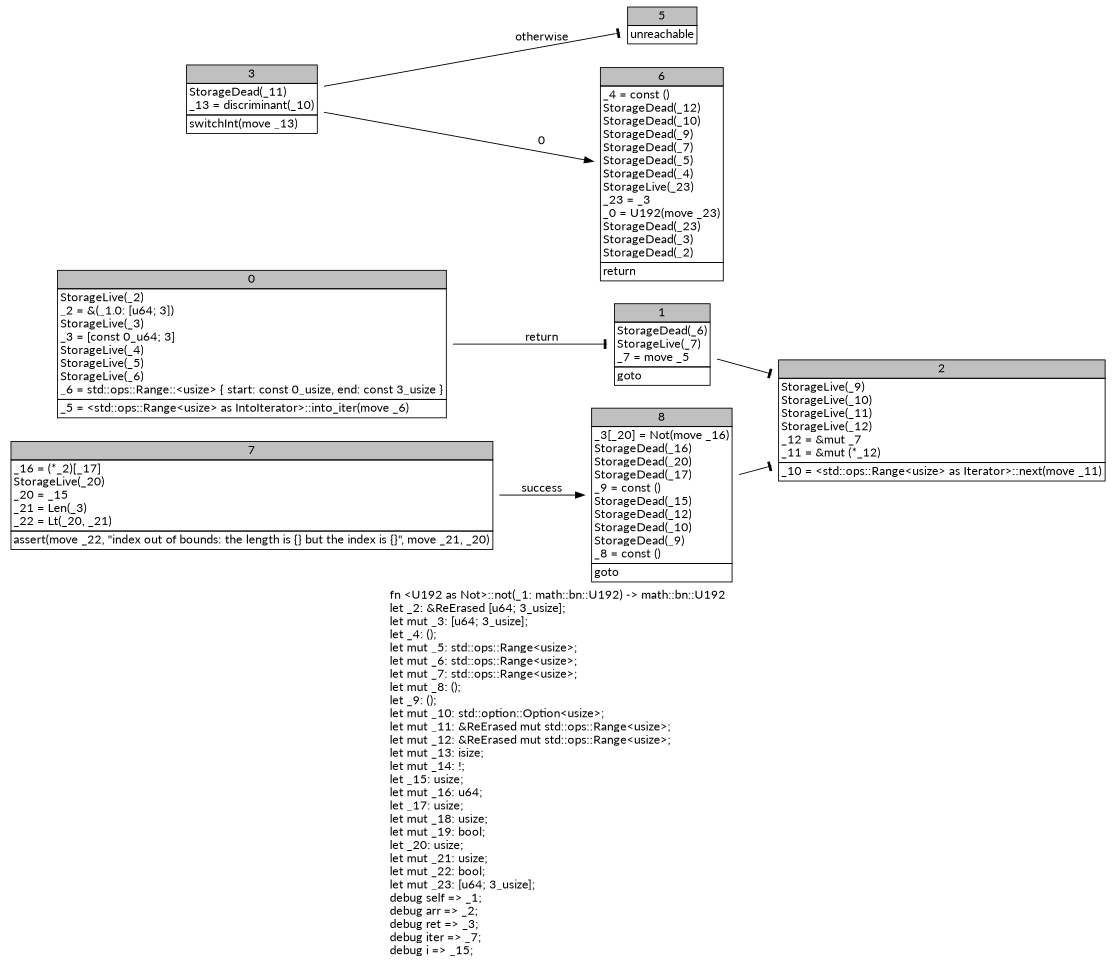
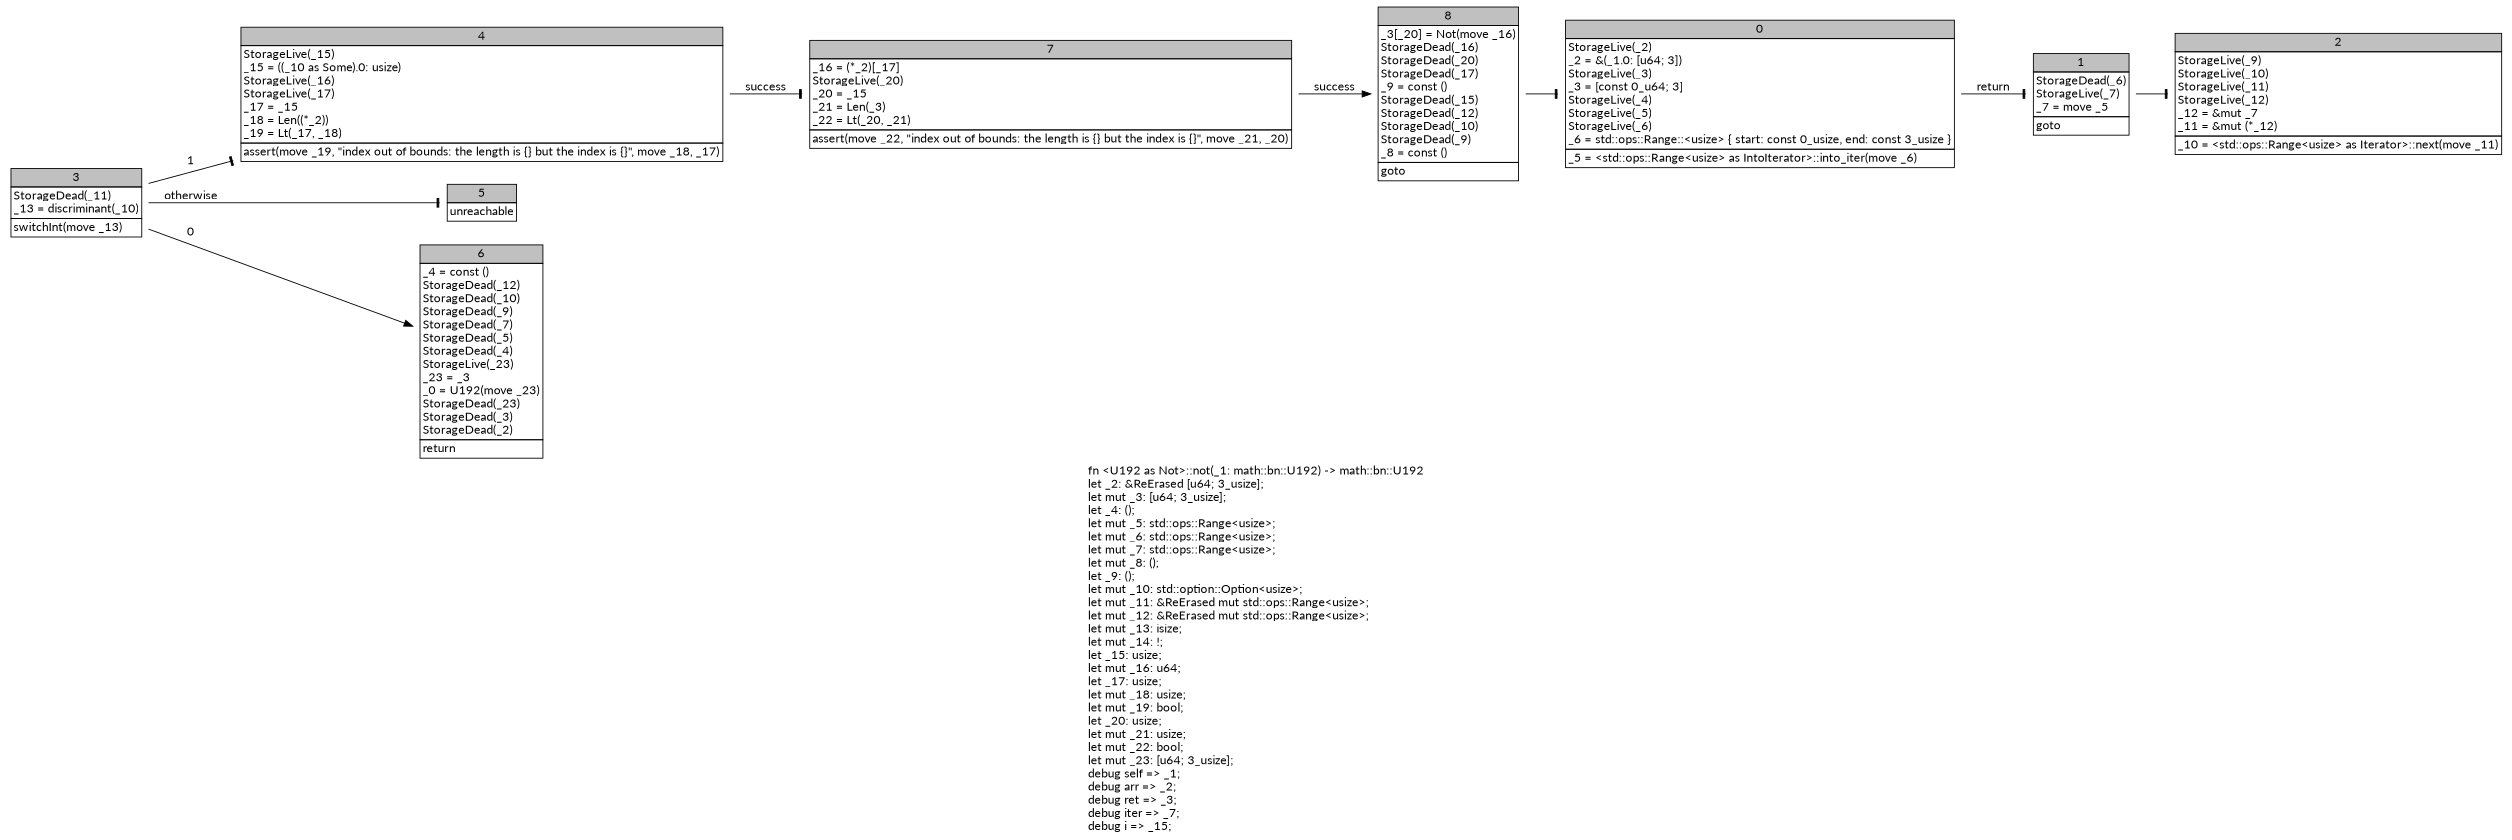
none -> (481, 94)
(753, 471) -> (1540, 94)
